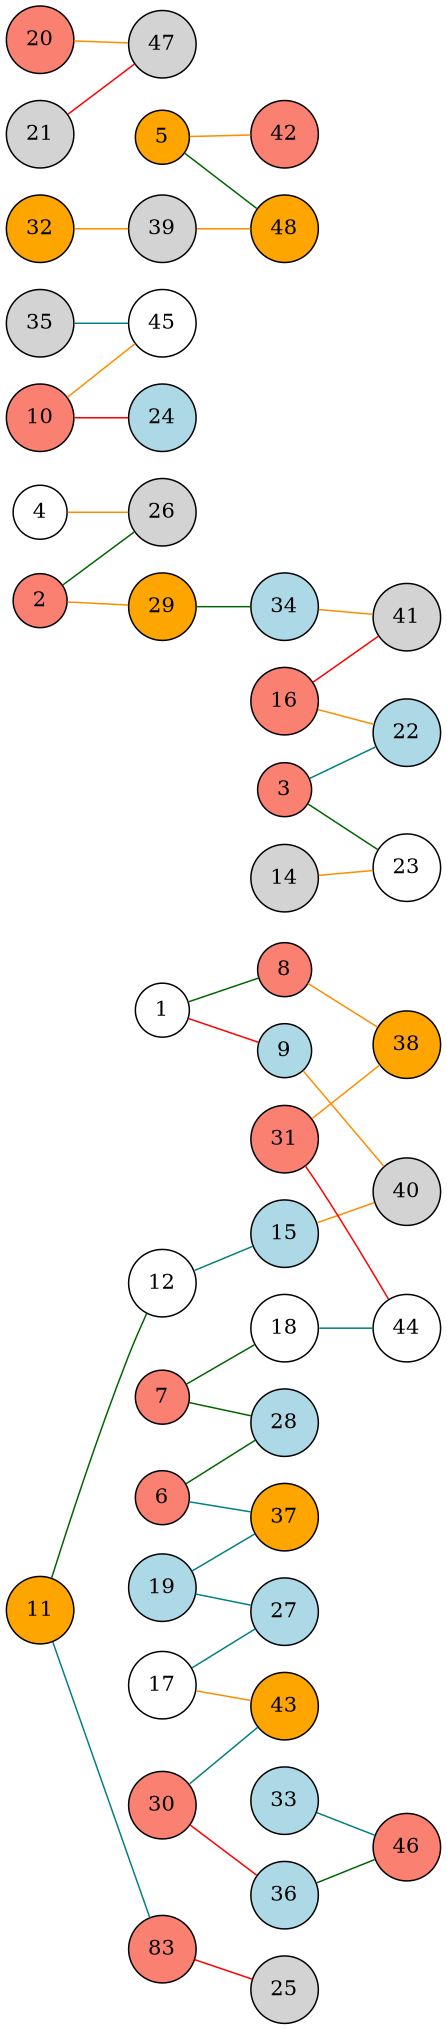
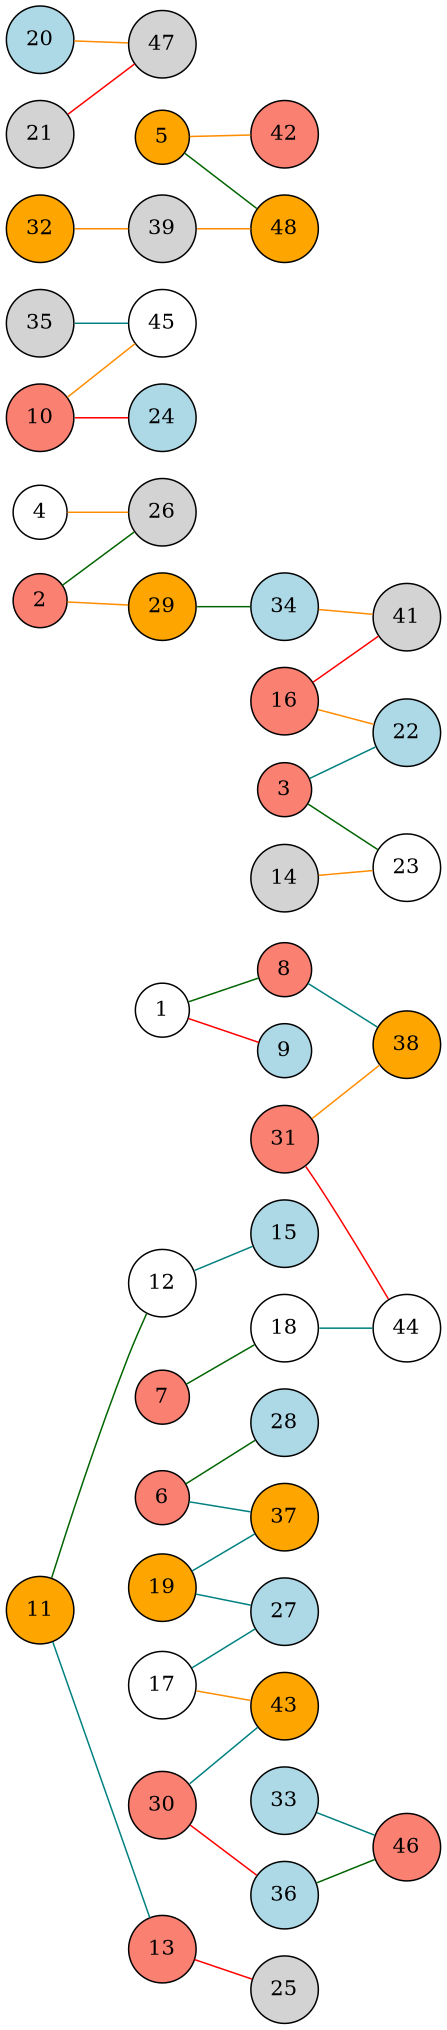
(40, 40) -> (40, 40)
(343, 1005) -> (343, 1005)
(407, 1192) -> none
(220, 1409) -> none
(162, 1588) -> (162, 1588)
(162, 1949) -> (162, 1949)
